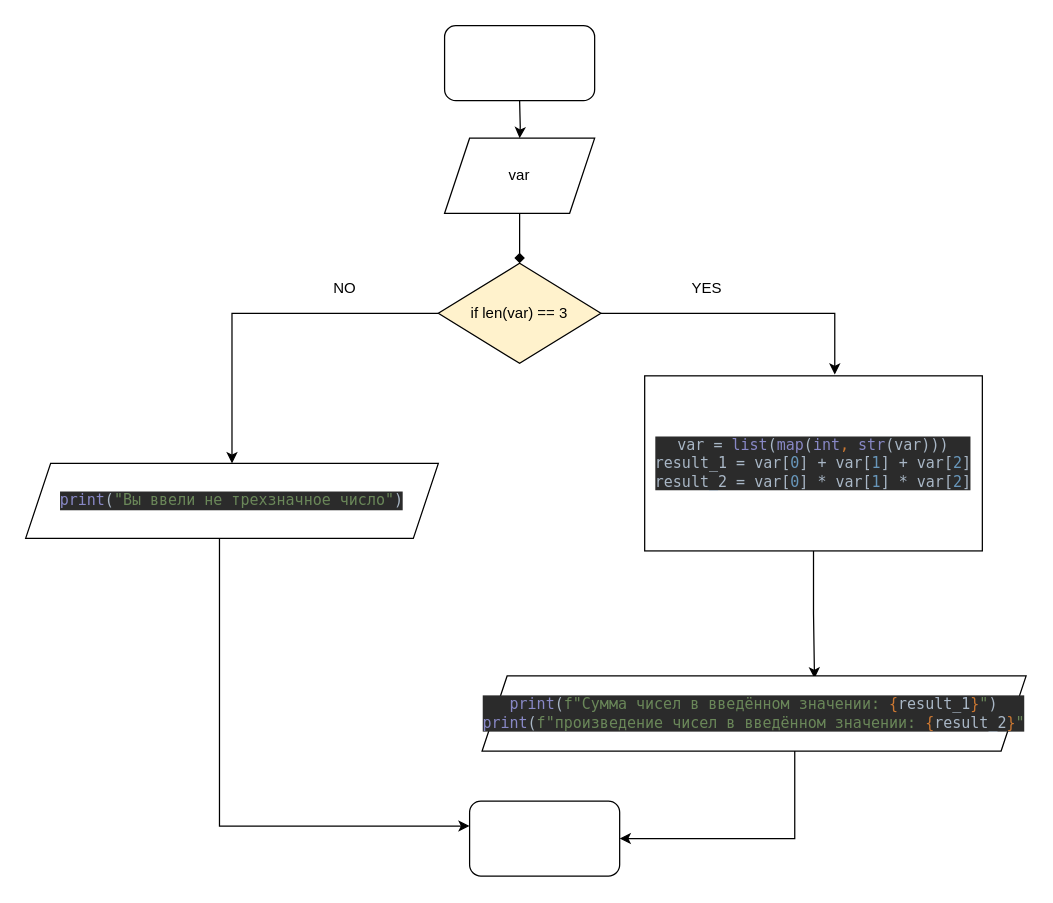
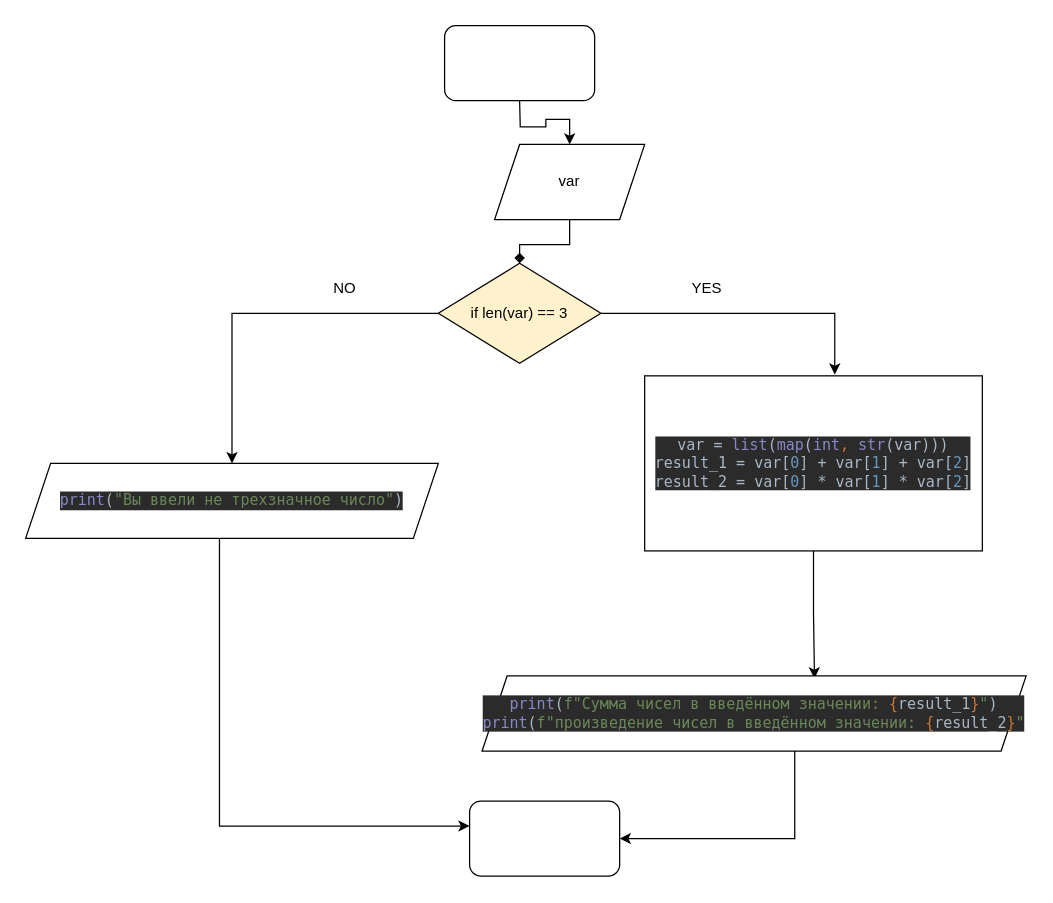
(519, 176) -> (569, 182)
